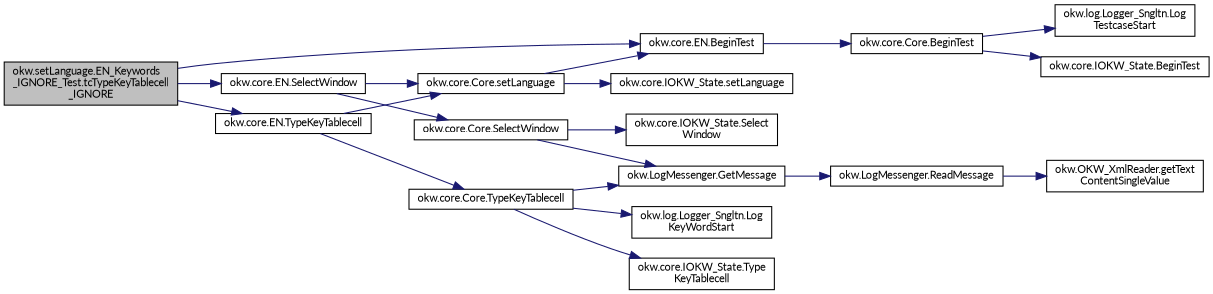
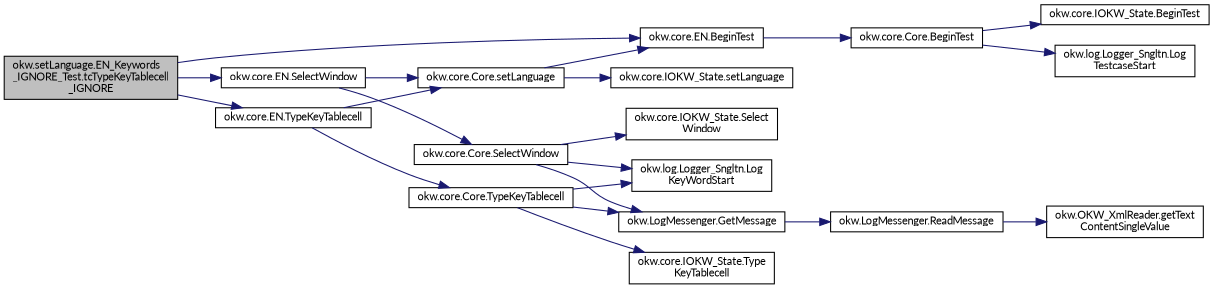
none -> (595, 165)
